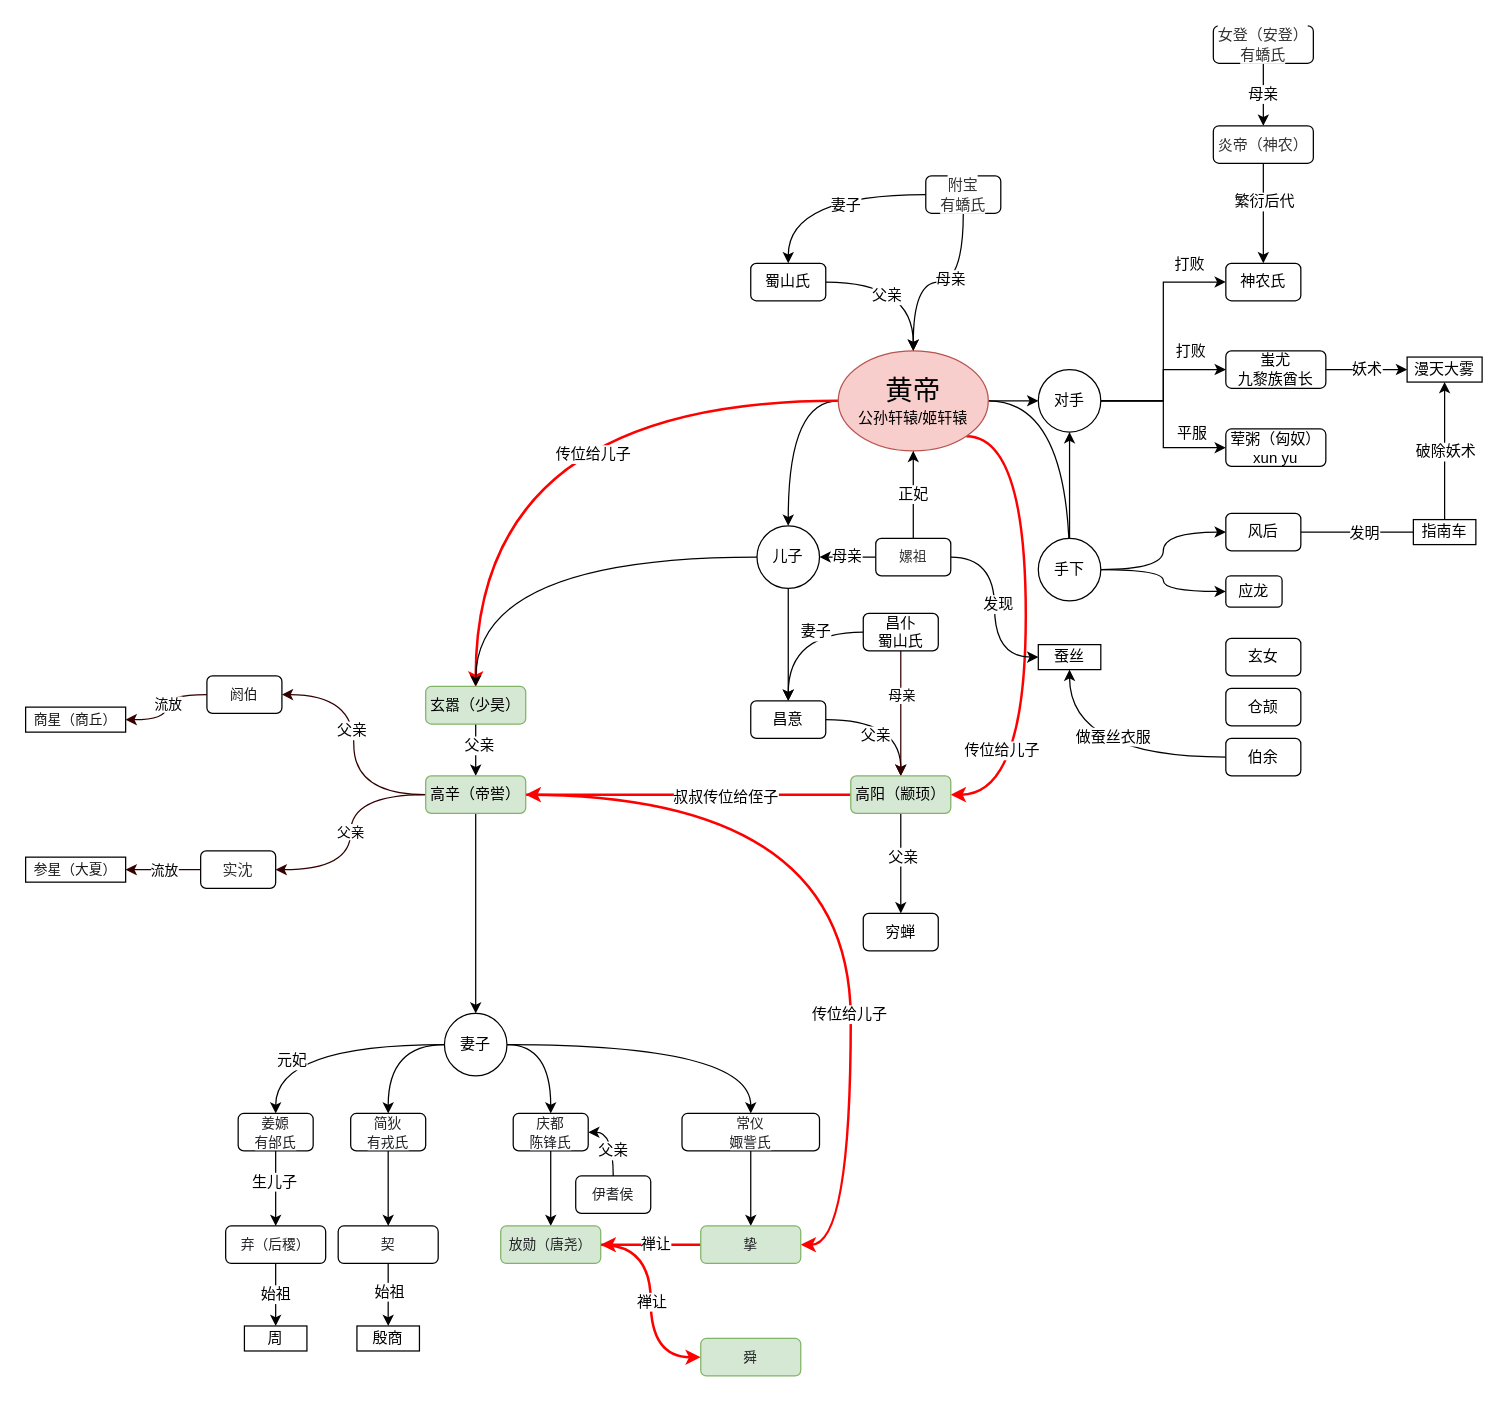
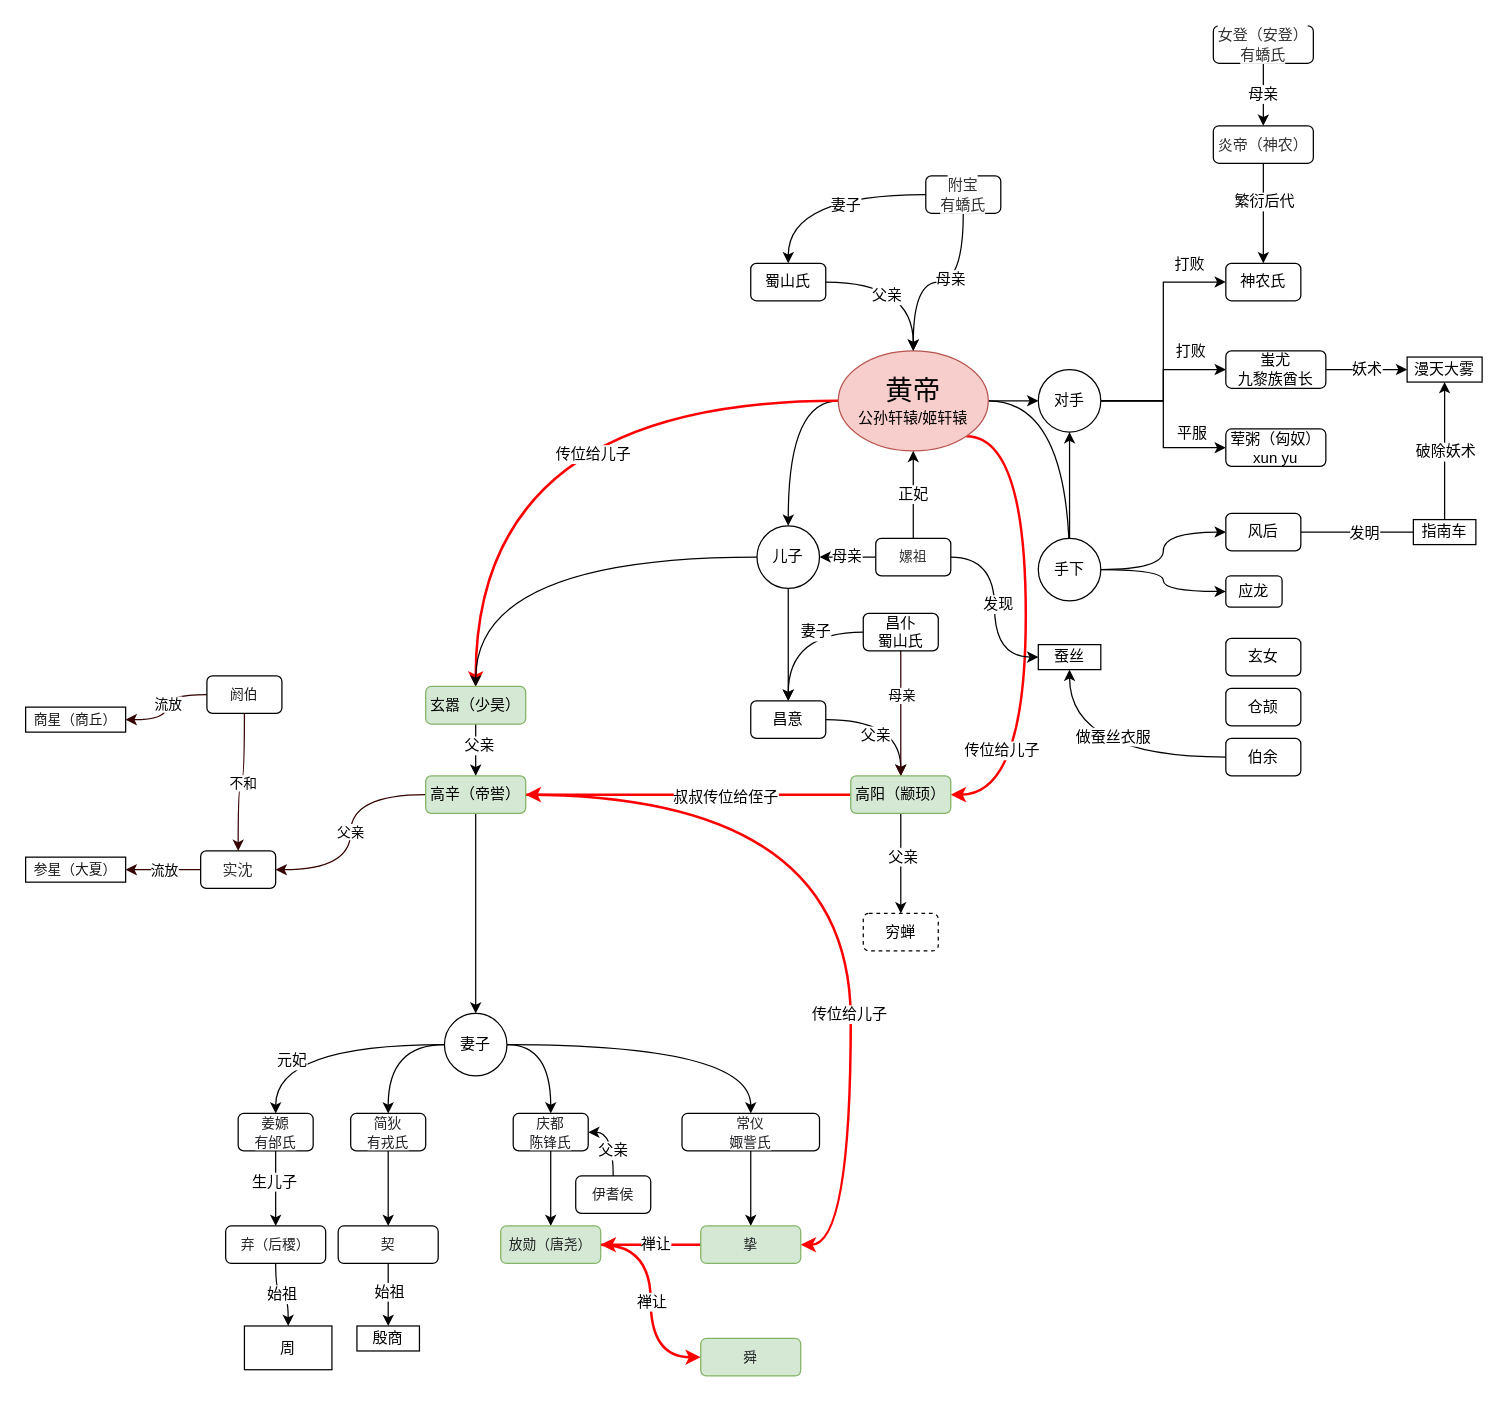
(353, 736) -> none
none -> (243, 778)
(901, 932) -> (901, 932)
(276, 1338) -> (288, 1348)
